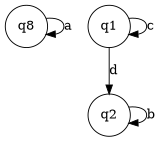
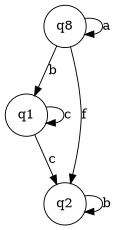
none -> (48, 67)
(114, 71) -> (52, 160)
none -> (81, 111)
